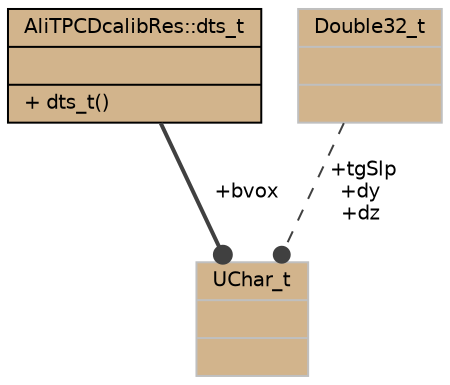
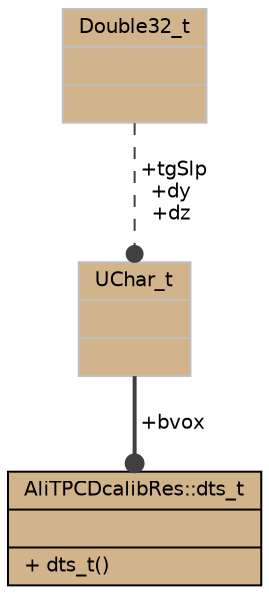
(190, 185) -> (135, 416)
